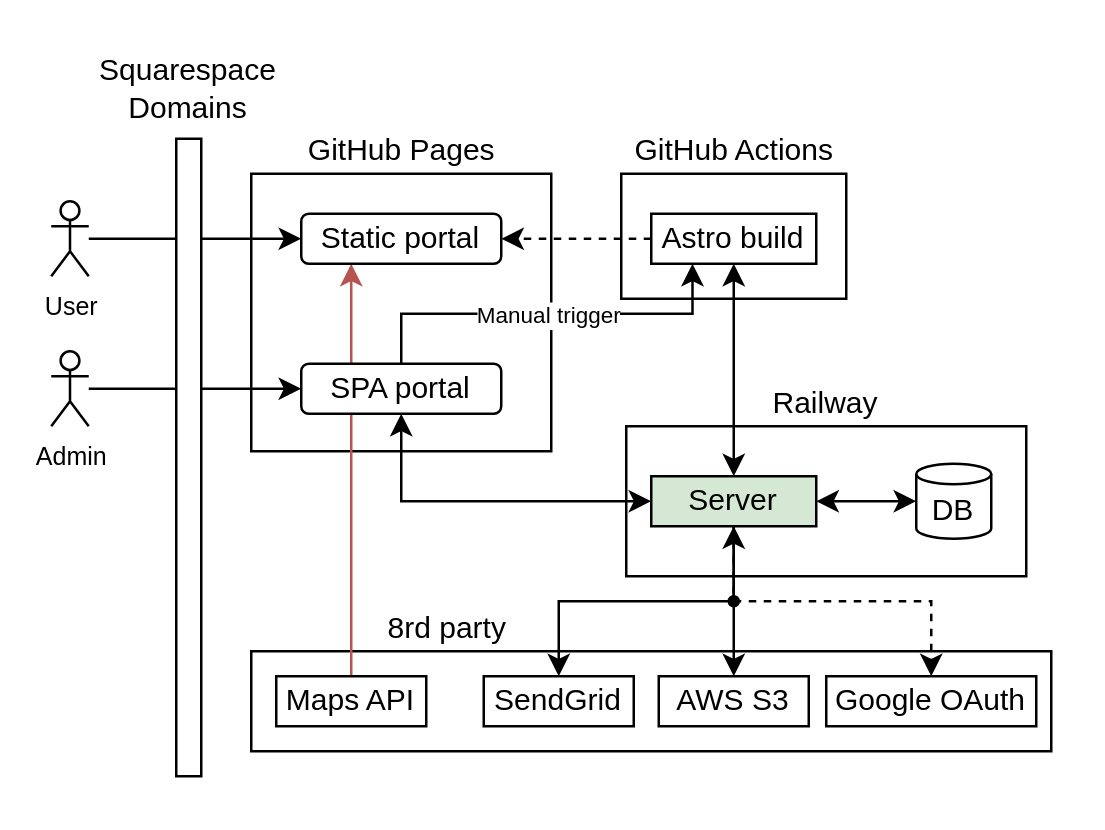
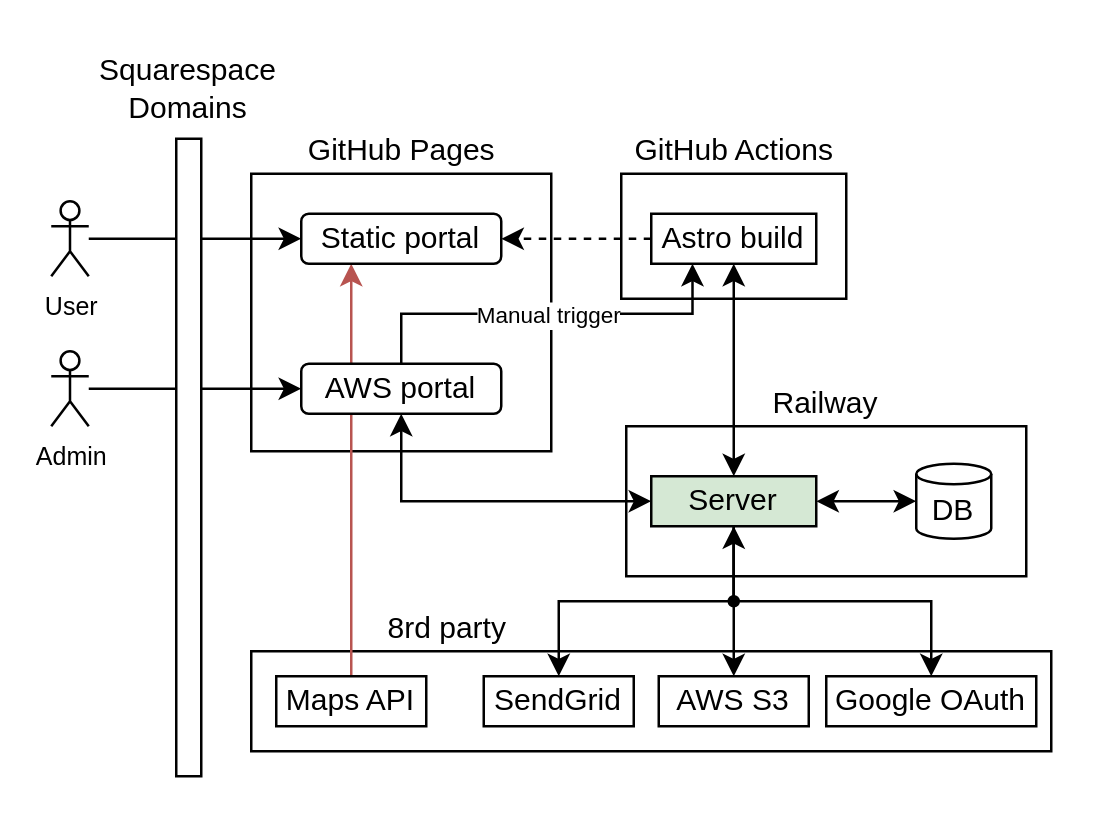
(401, 389) -> (401, 389)
(864, 601) -> (864, 601)
